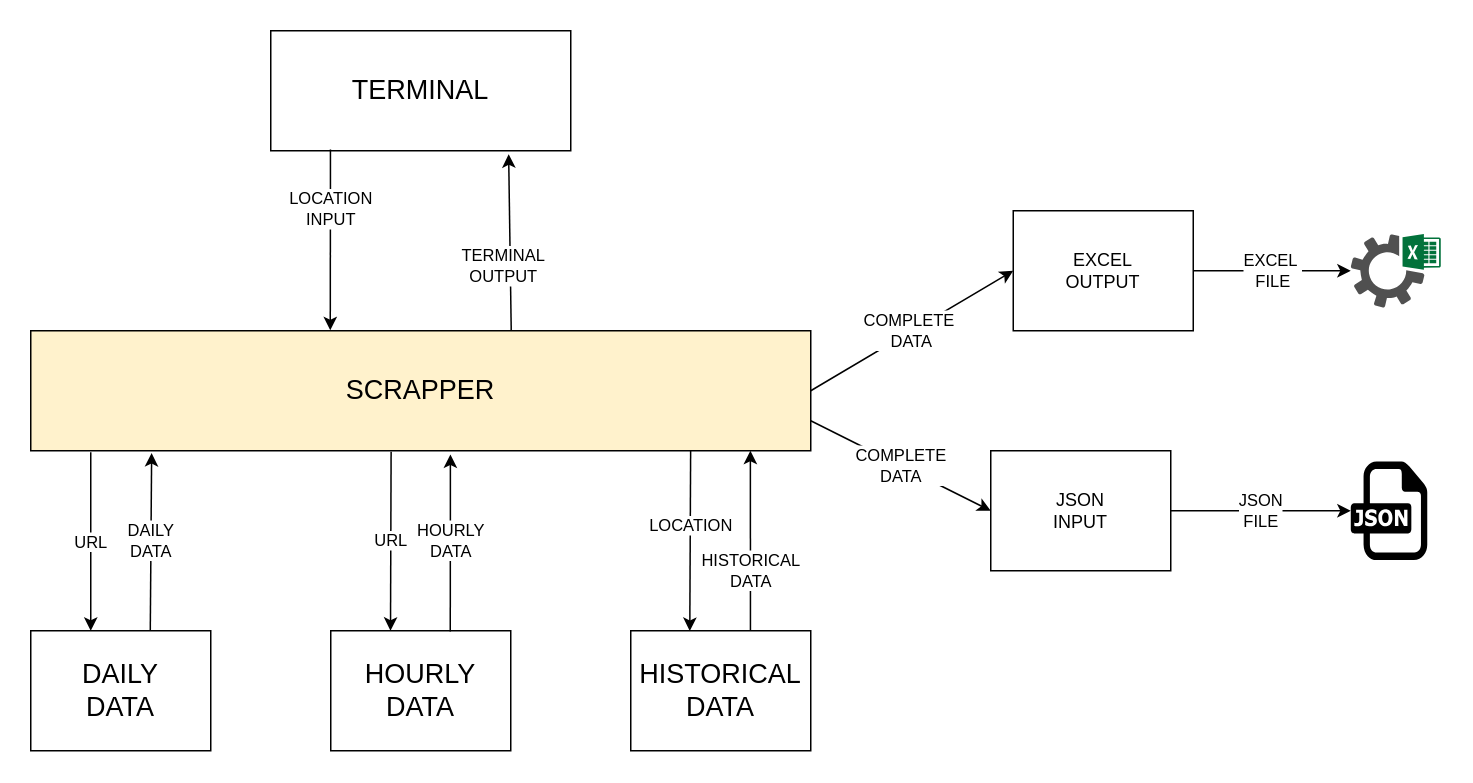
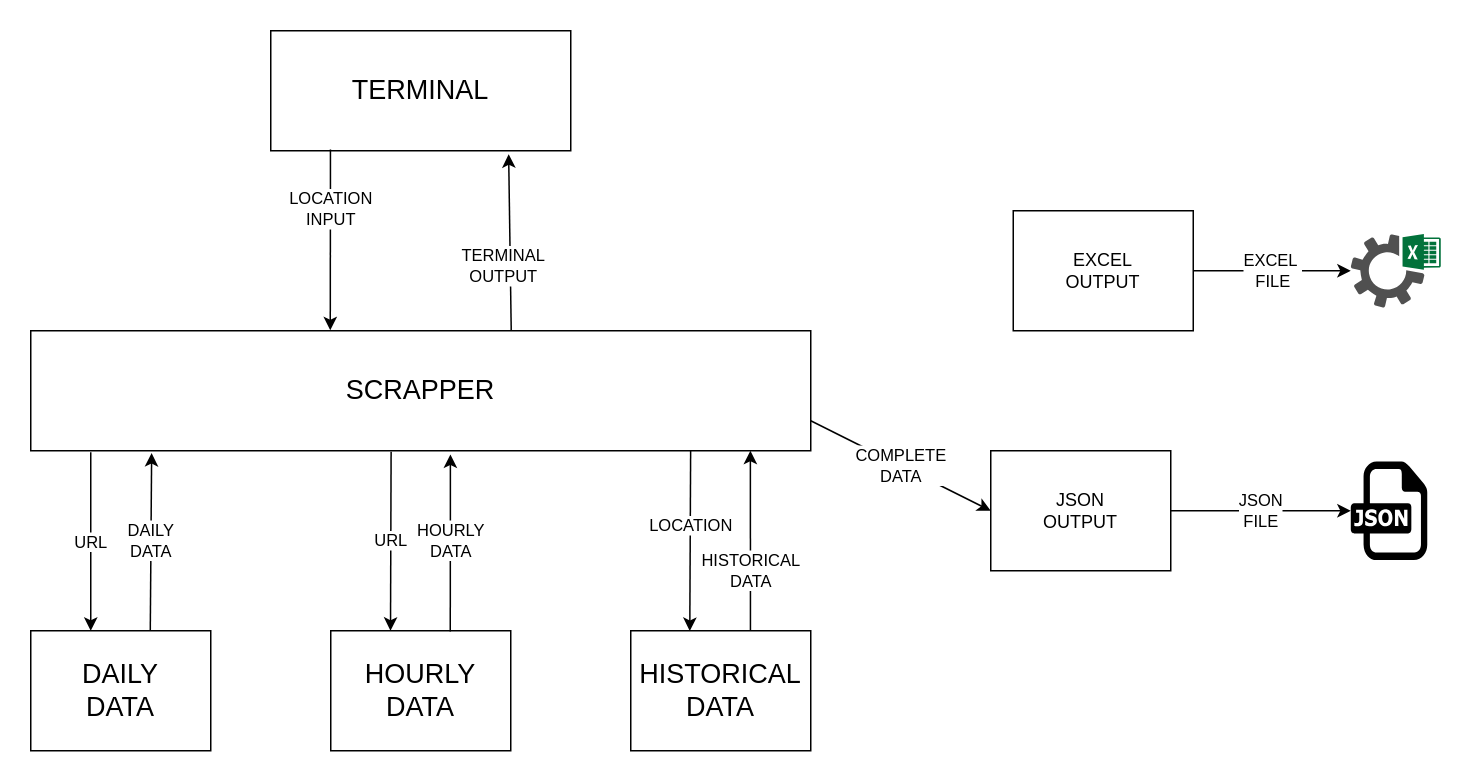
(961, 302) -> none
(421, 391) -> (421, 391)
(1081, 511) -> (1081, 511)
